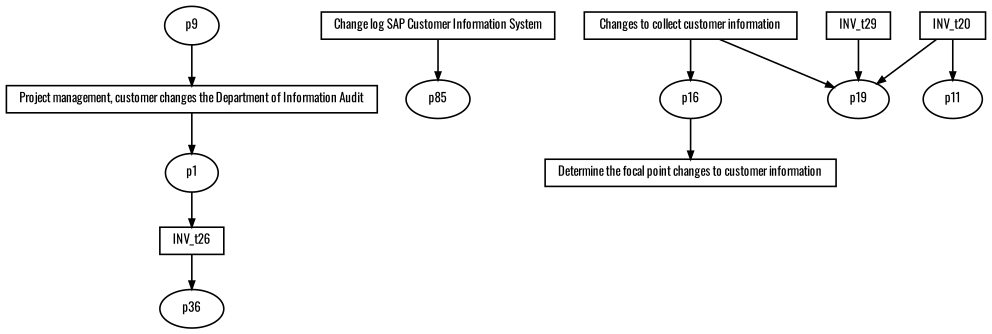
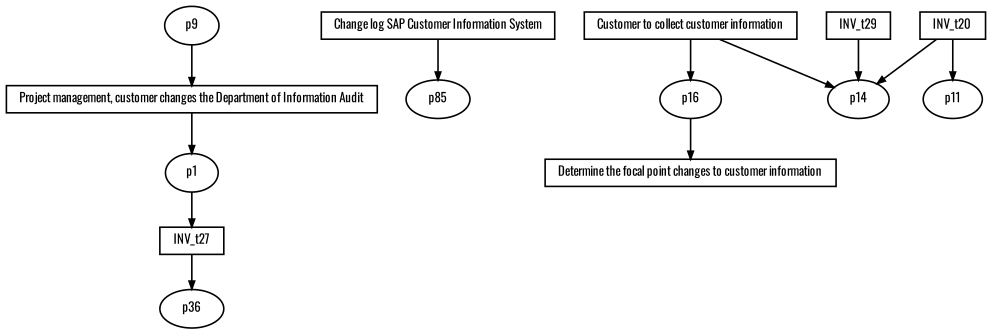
(691, 26) -> (691, 26)
(858, 99) -> (858, 99)
(192, 241) -> (192, 241)
